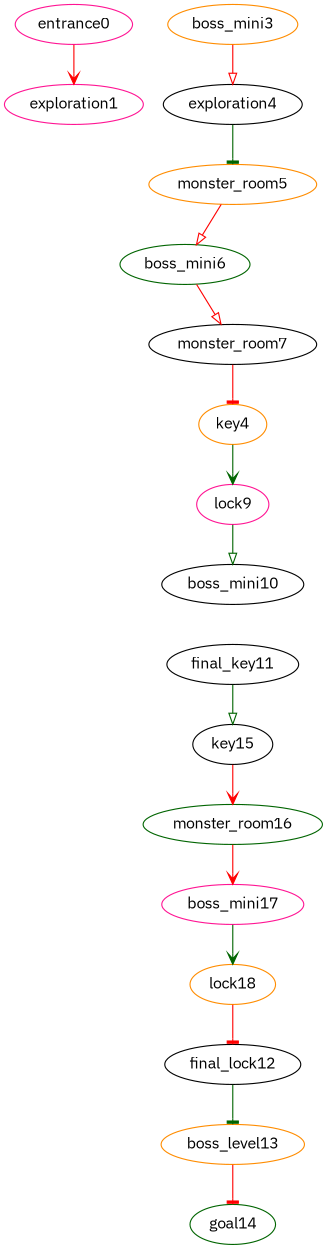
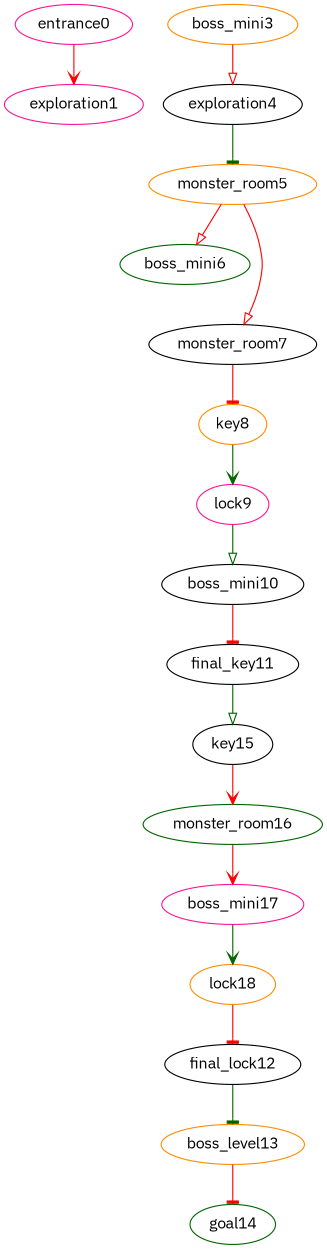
(206, 299) -> (262, 259)
(233, 424) -> (233, 424)
none -> (233, 622)
